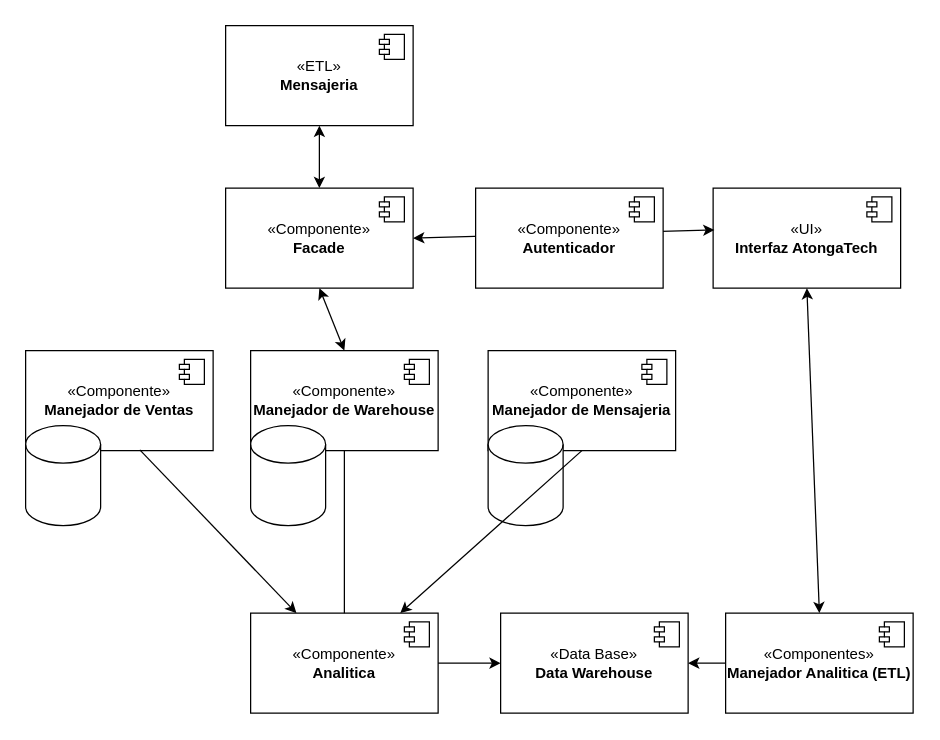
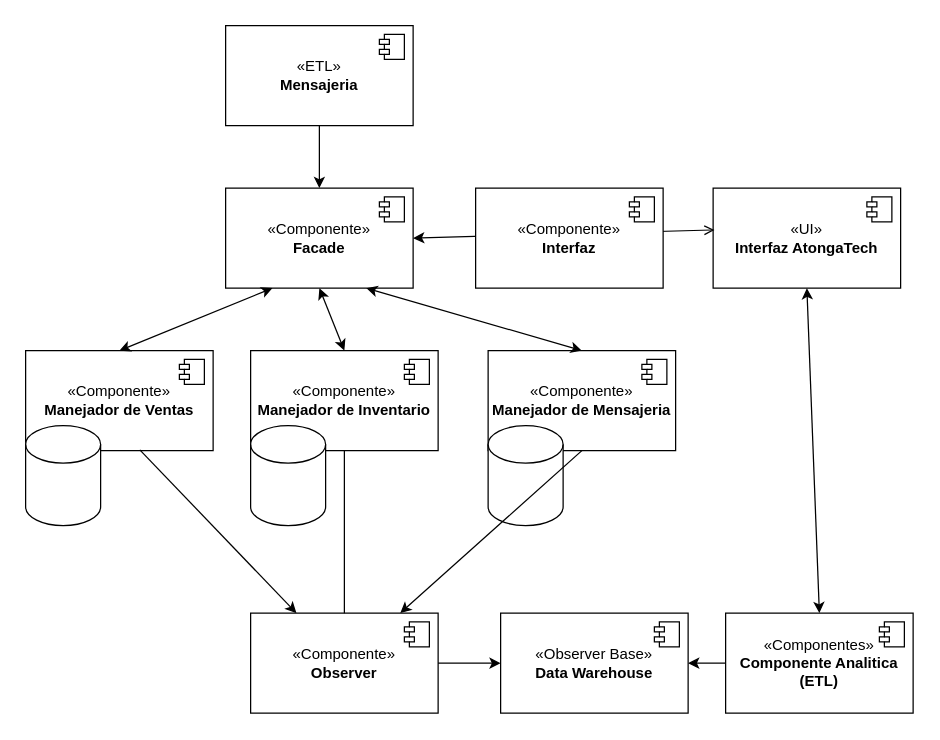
(319, 135) -> (319, 131)
(704, 230) -> (707, 230)
(569, 238) -> (569, 238)
none -> (474, 319)
none -> (195, 320)
(344, 401) -> (344, 401)
(344, 663) -> (344, 663)
(594, 663) -> (594, 663)
(819, 663) -> (819, 663)
